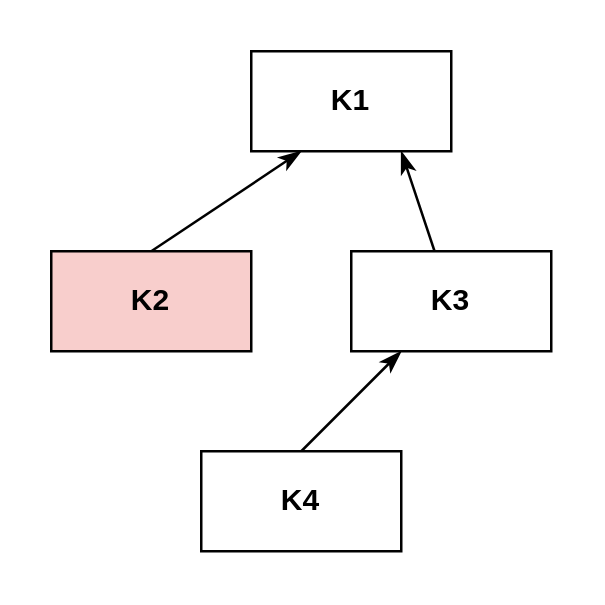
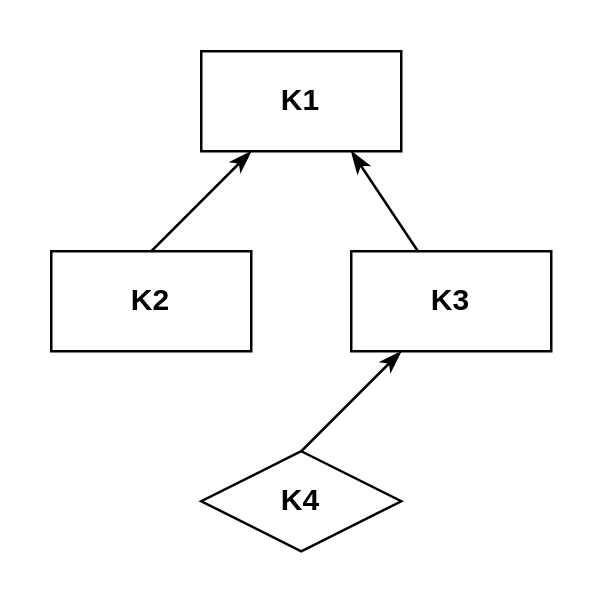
(351, 101) -> (301, 101)
(151, 301) -> (151, 301)
(301, 501) -> (301, 501)
